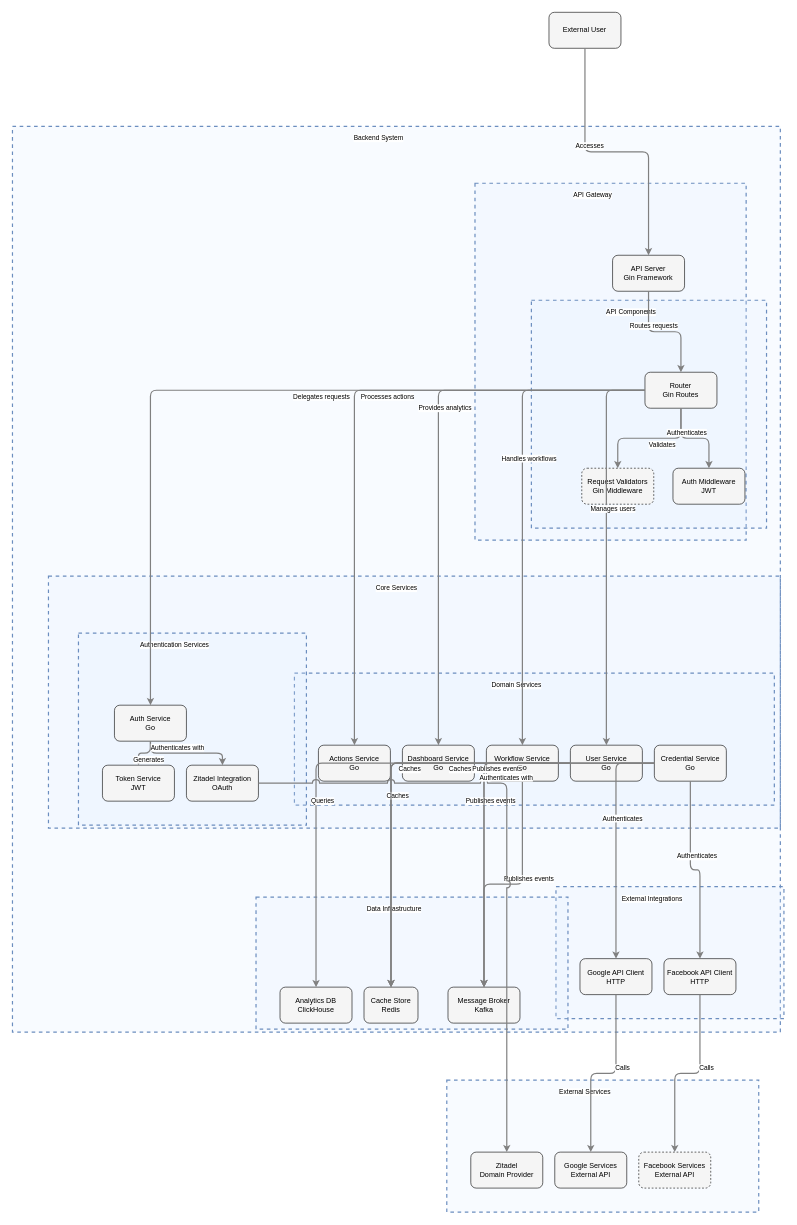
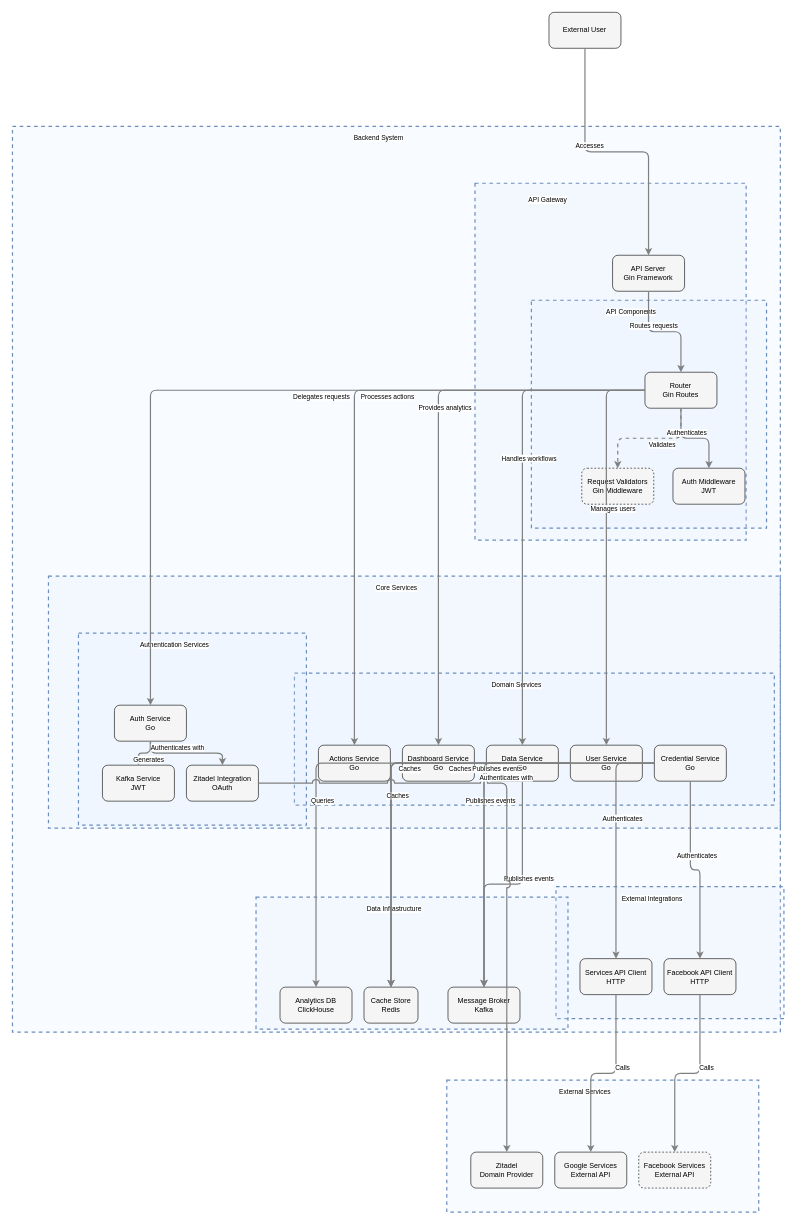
(593, 195) -> (547, 200)
(638, 438) -> (638, 438)
(522, 764) -> (522, 764)
(138, 783) -> (138, 783)
(616, 977) -> (616, 977)
